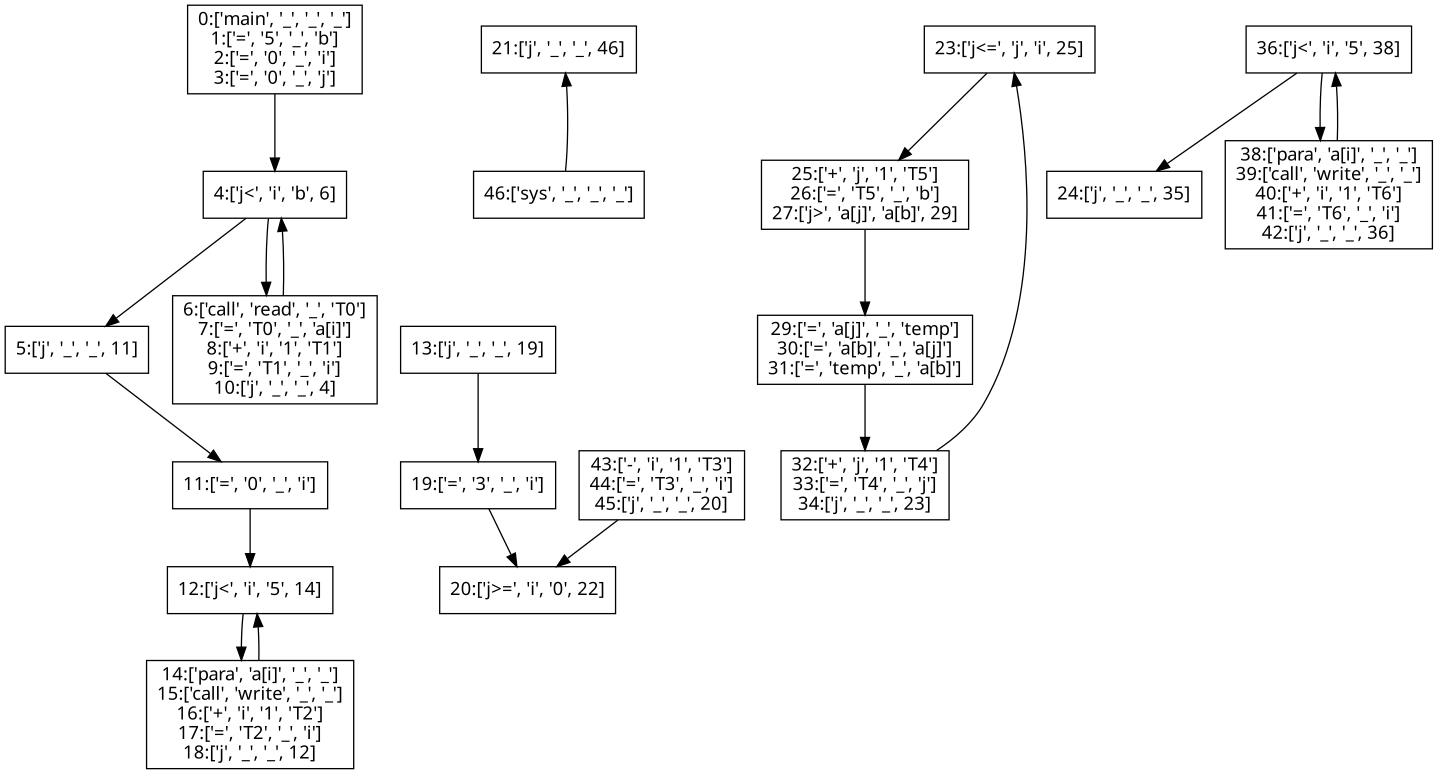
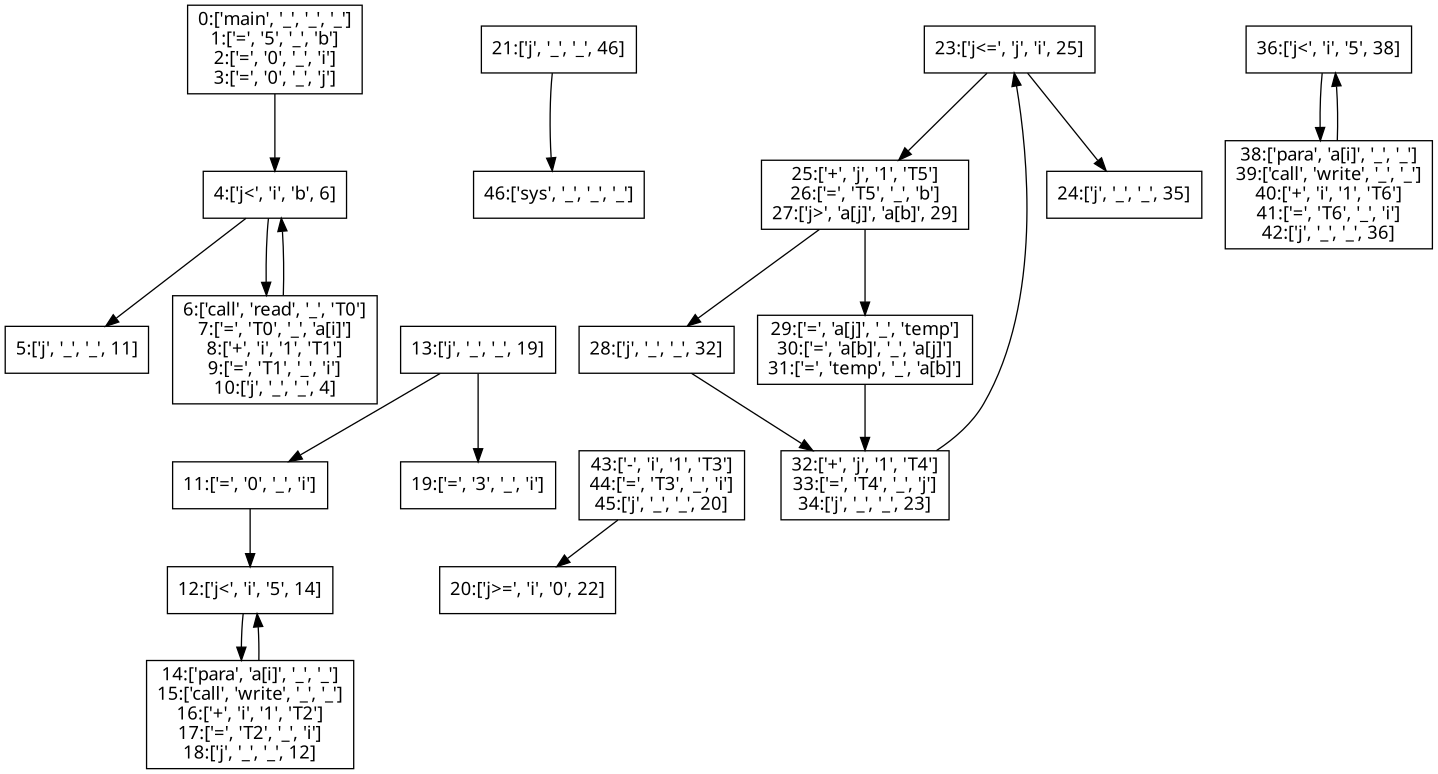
(1232, 118) -> (1063, 117)
(568, 129) -> (550, 115)
none -> (657, 350)
(158, 413) -> (370, 414)
(500, 532) -> none
